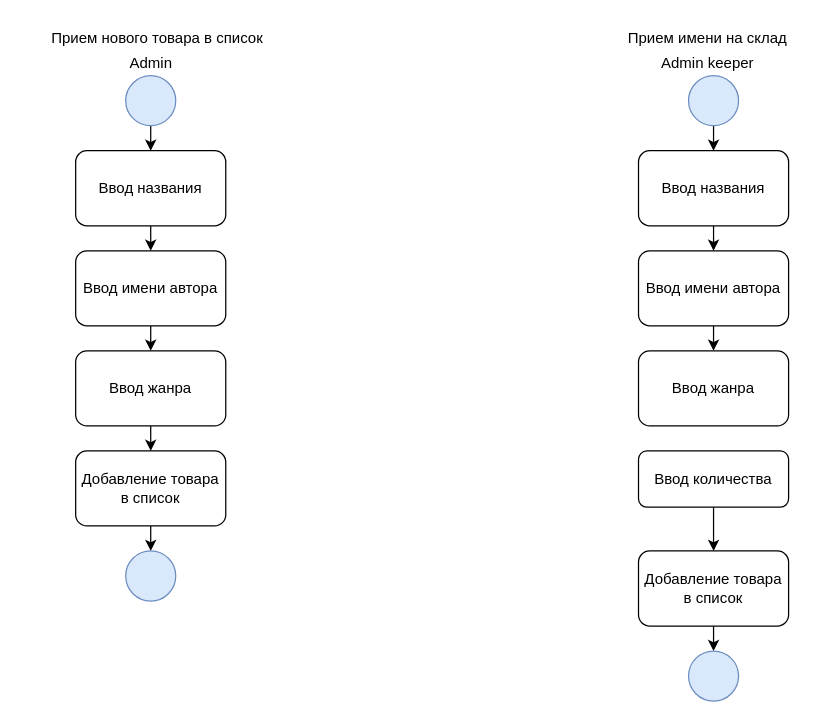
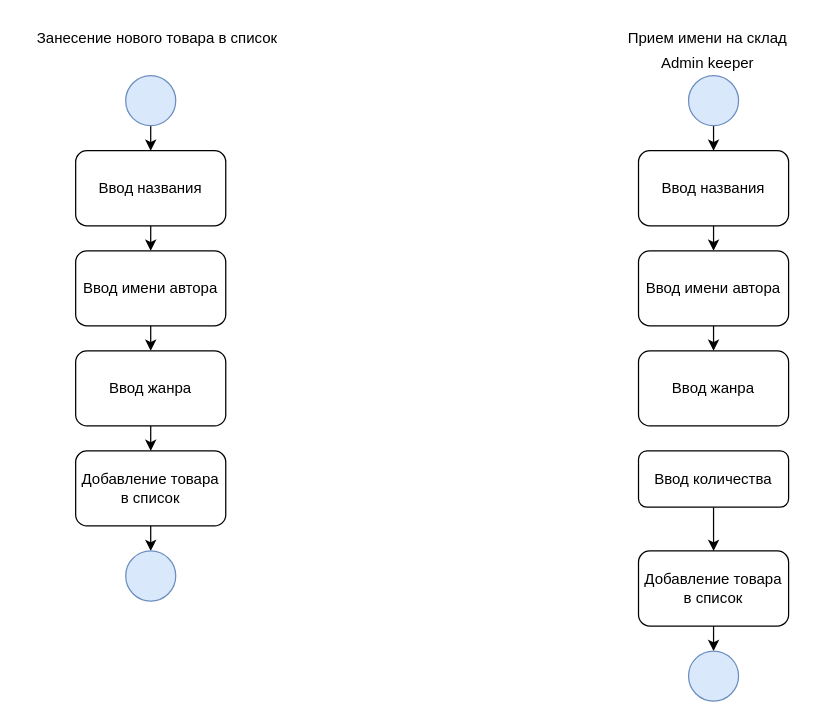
(158, 38) -> (158, 38)
(151, 63) -> none
